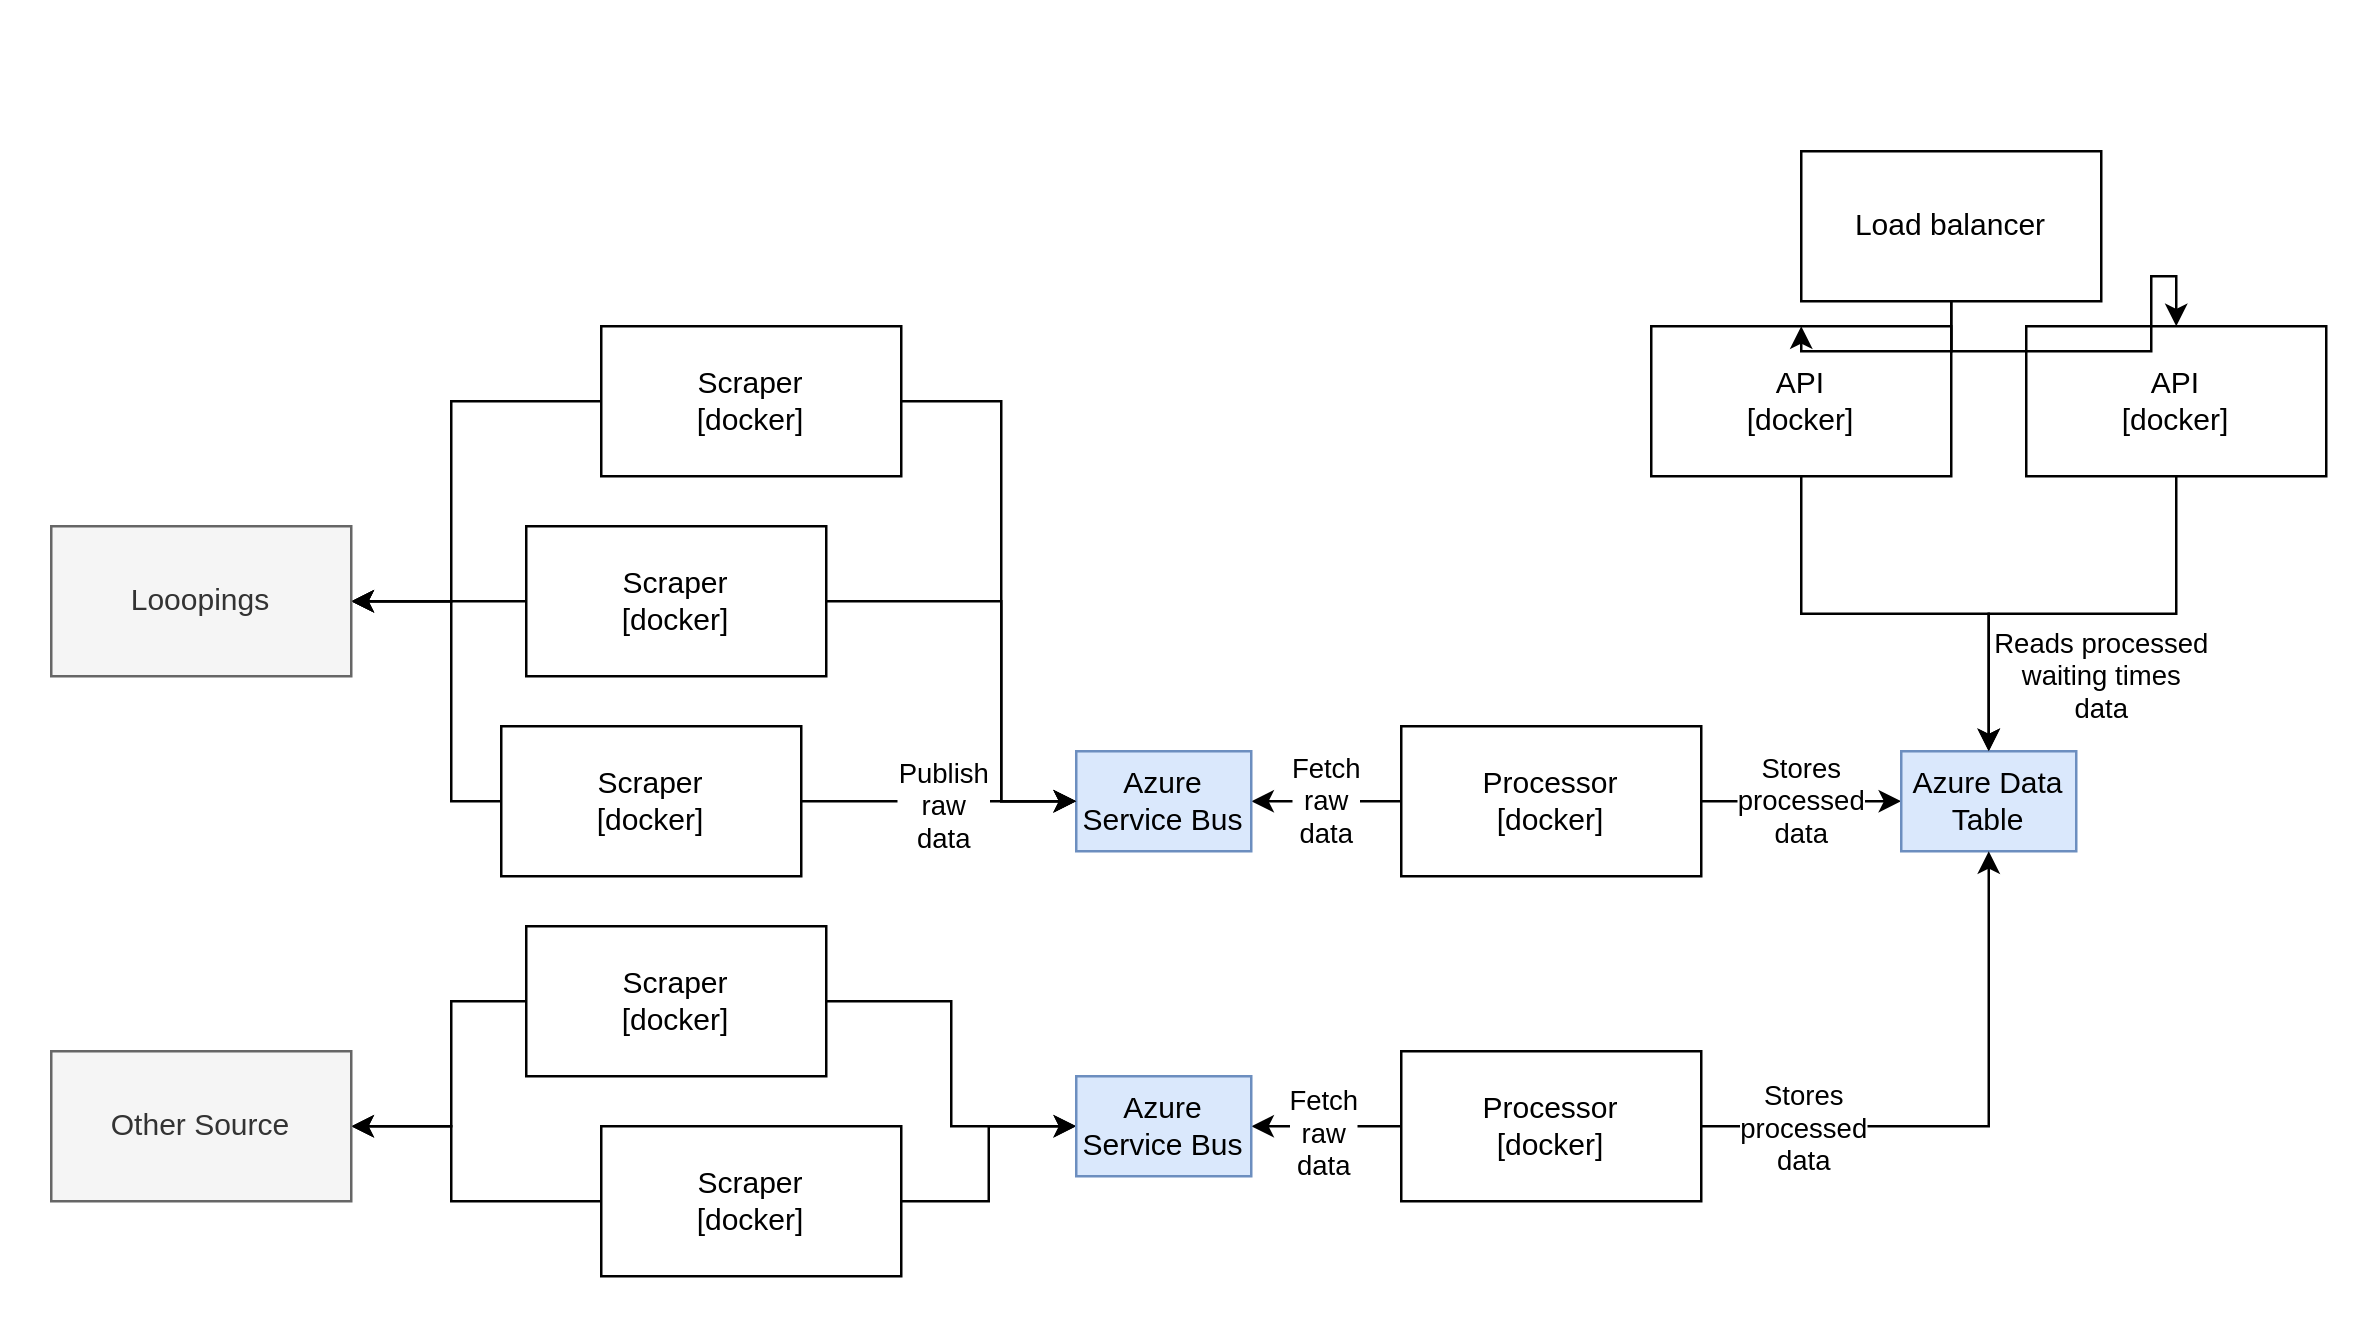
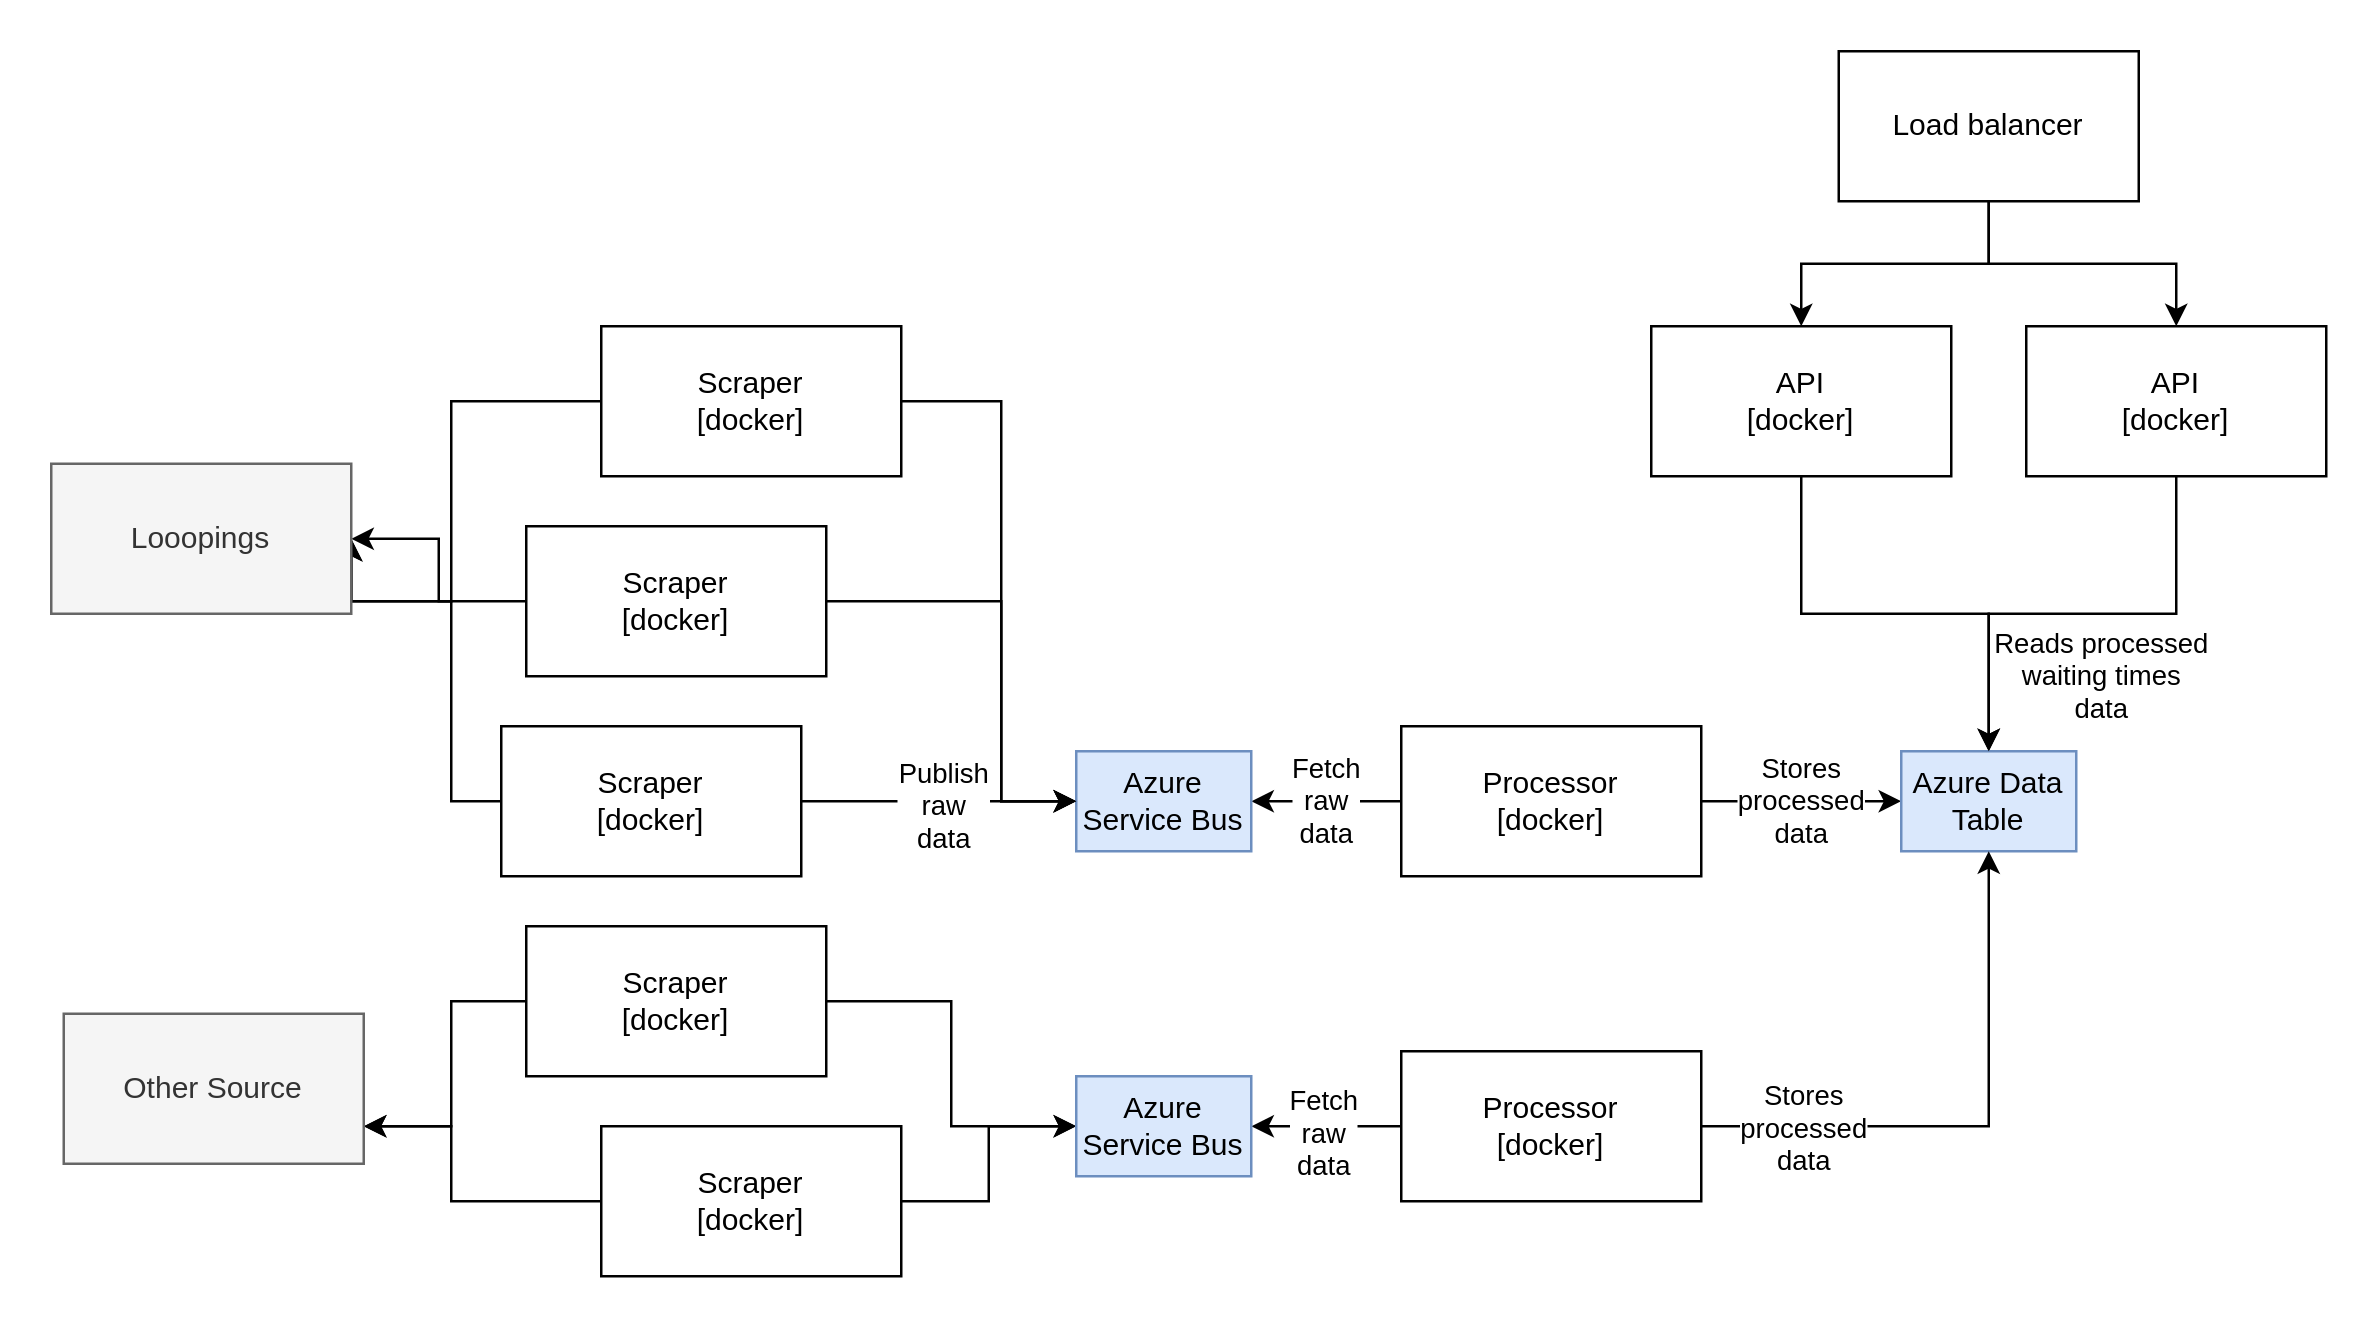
(1951, 226) -> (1989, 126)
(201, 601) -> (201, 539)
(201, 1126) -> (214, 1089)
